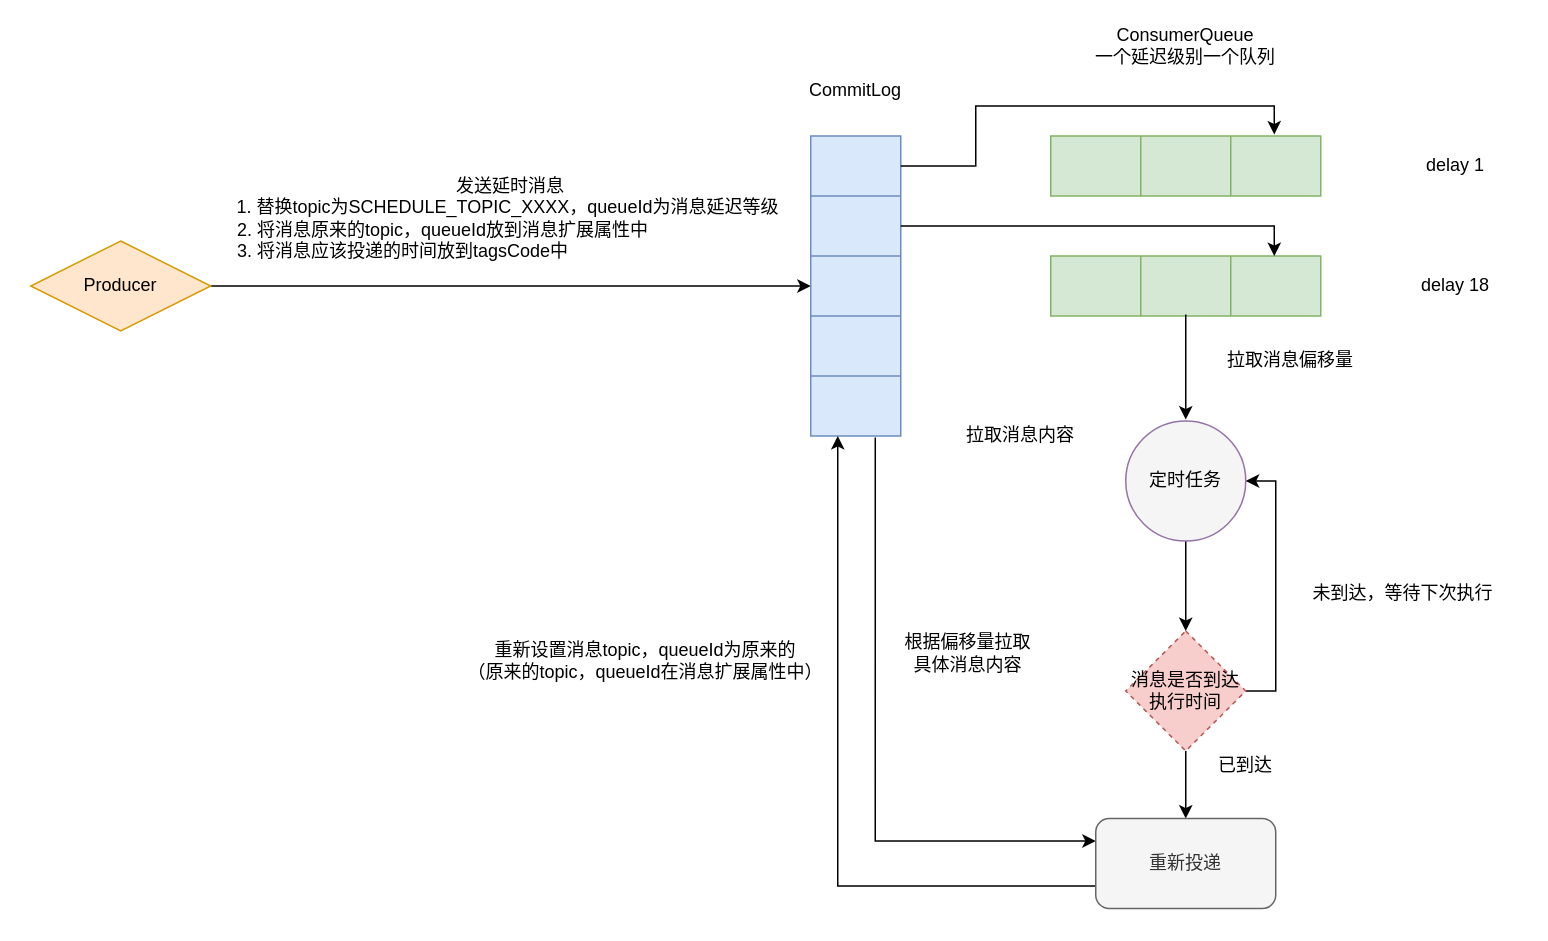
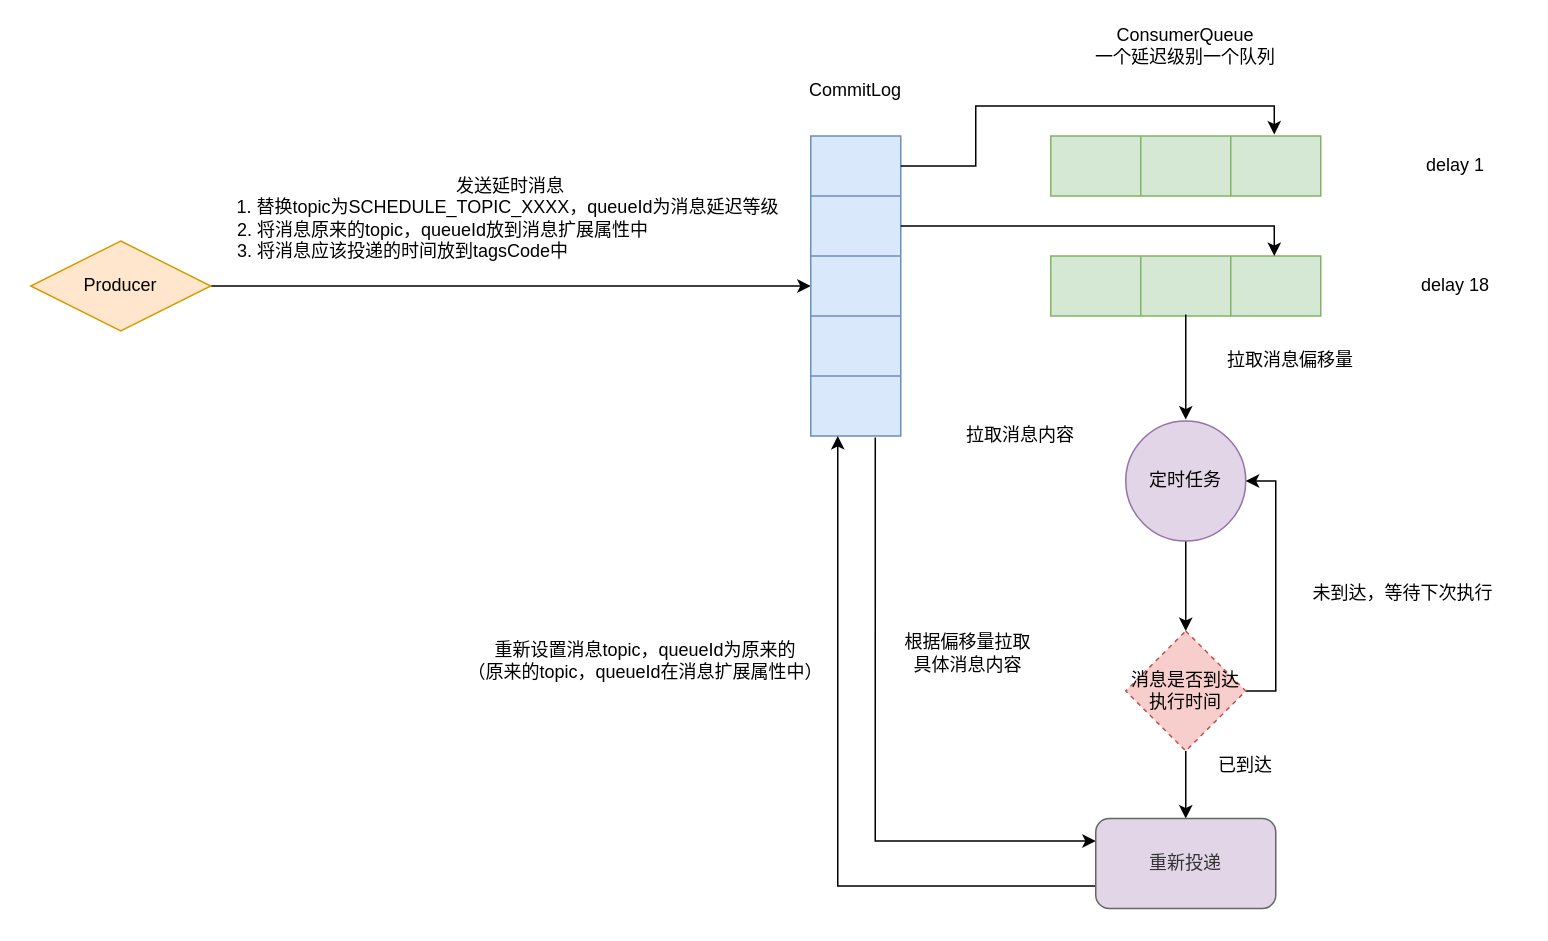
(1186, 481) -> (1186, 481)
(1186, 863) -> (1186, 863)
